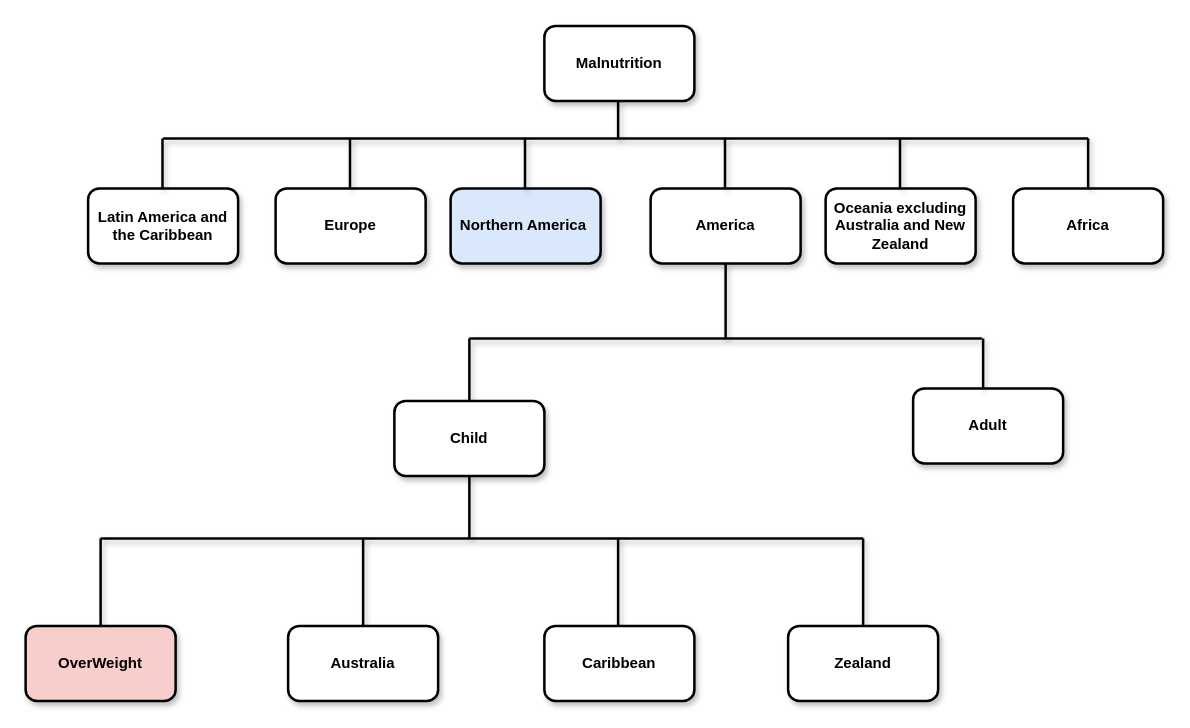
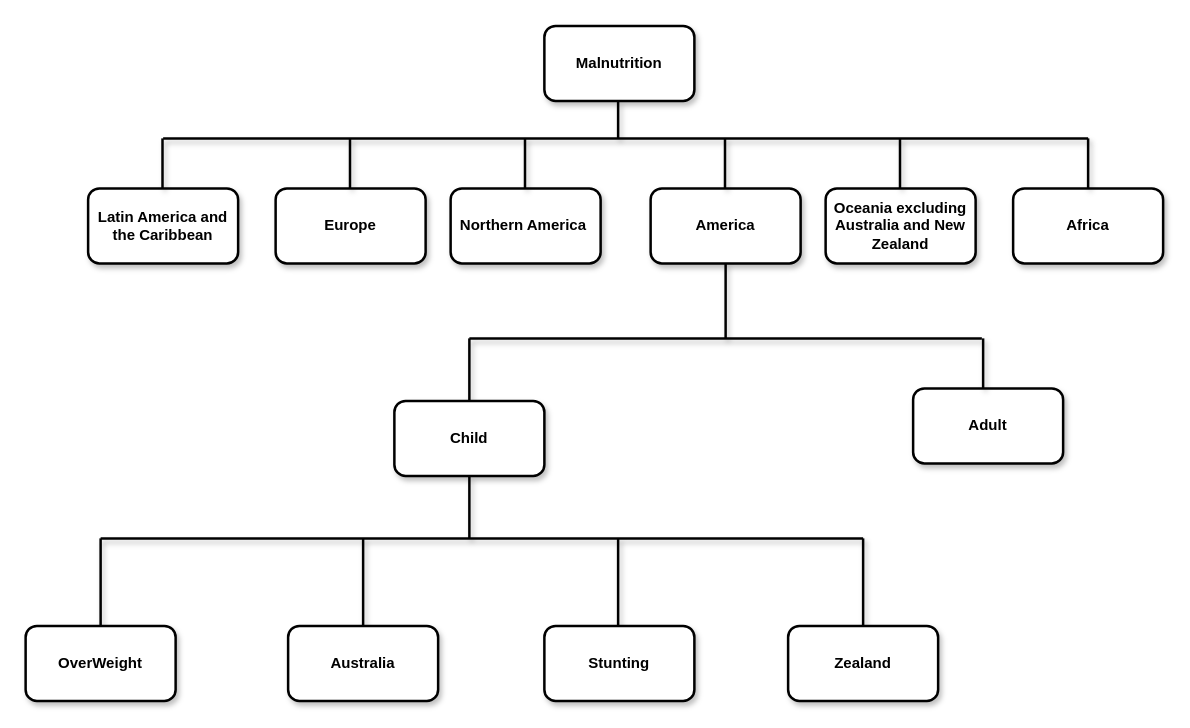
(526, 226) -> (526, 226)
(101, 663) -> (101, 663)
(619, 663) -> (619, 663)
